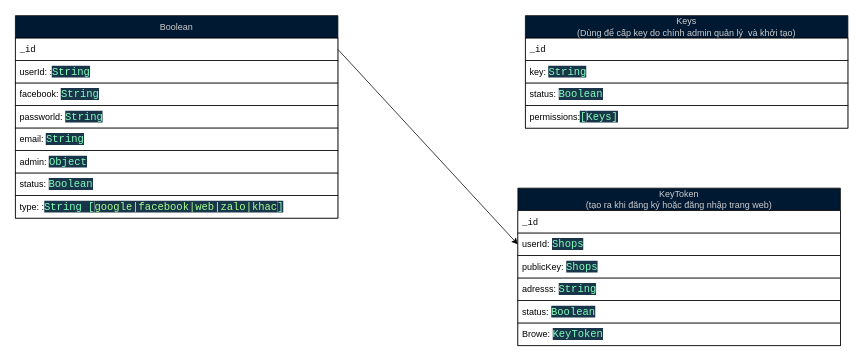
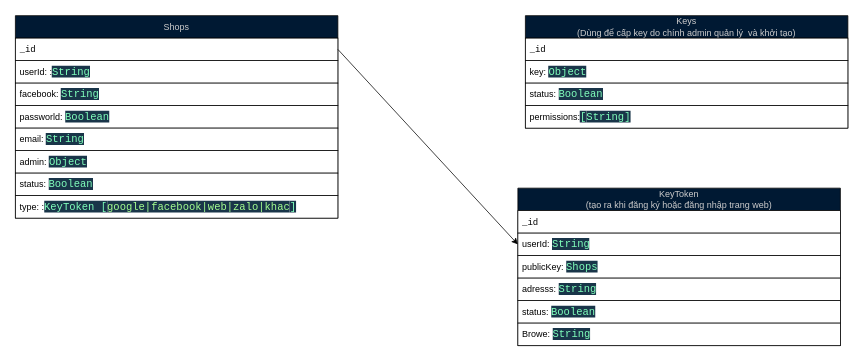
(177, 27) -> (177, 27)
(555, 72) -> (556, 72)
(59, 117) -> (62, 117)
(572, 117) -> (576, 117)
(120, 207) -> (127, 207)
(554, 244) -> (555, 244)
(559, 334) -> (553, 334)
